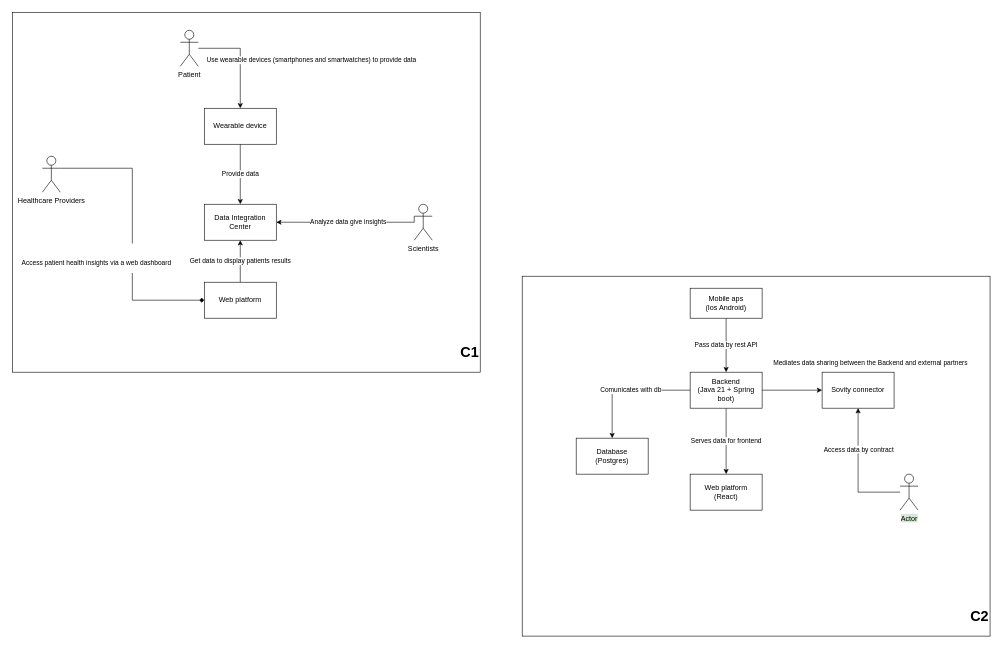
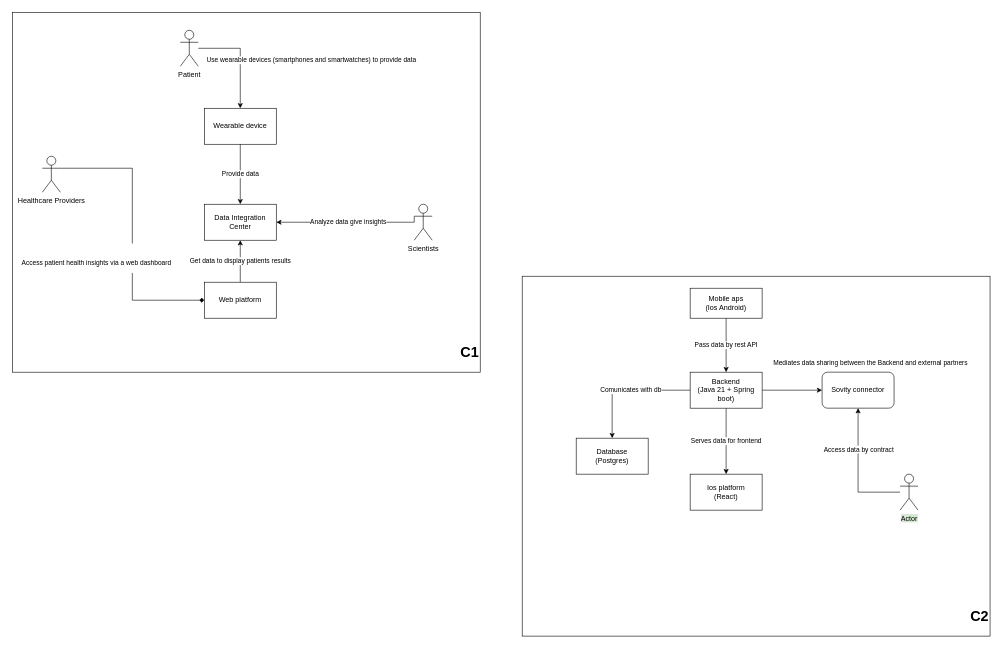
(858, 390) -> (858, 390)
(726, 492) -> (726, 492)
